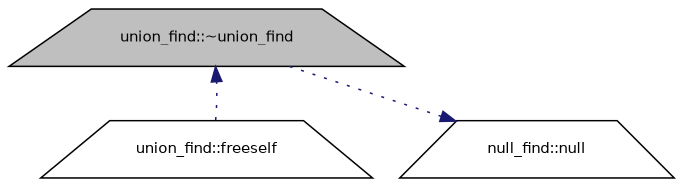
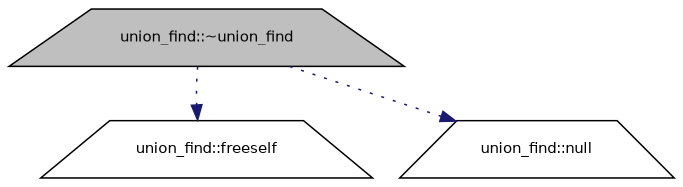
(217, 101) -> (197, 86)
(537, 149) -> (537, 149)
